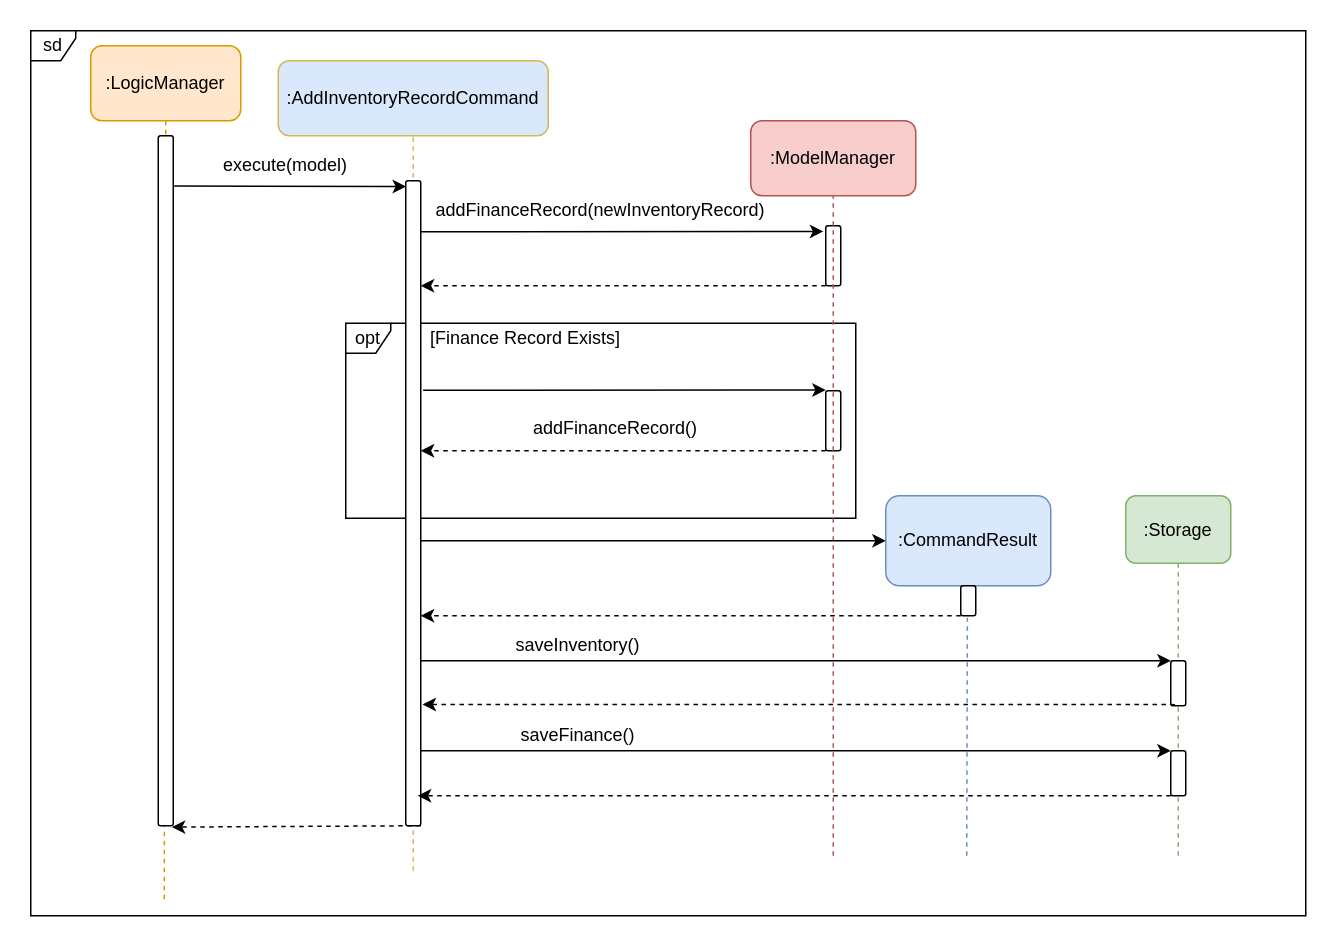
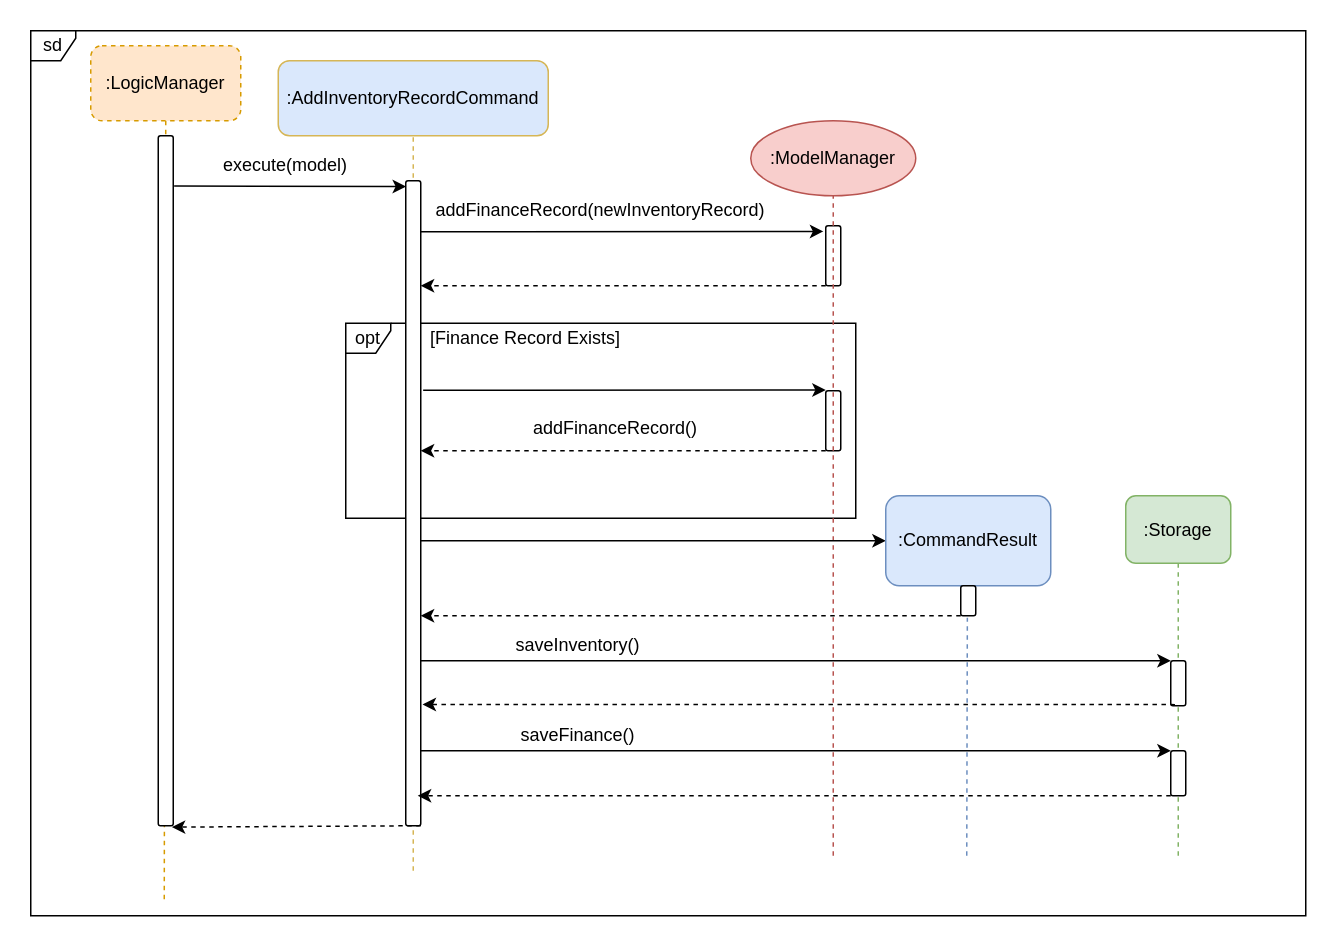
(166, 83) -> (166, 83)
(833, 158) -> (833, 158)
